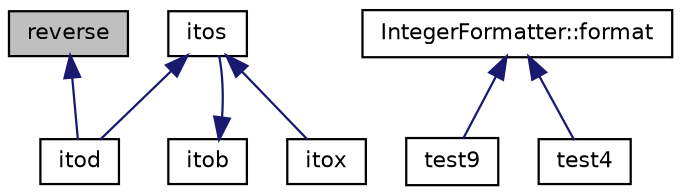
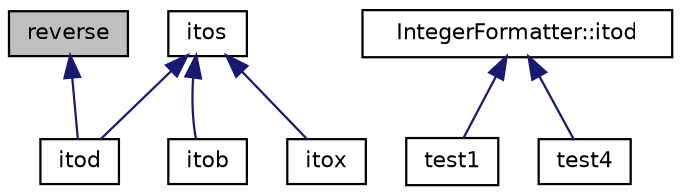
(517, 34) -> (517, 34)
(223, 86) -> (193, 109)
(452, 162) -> (452, 162)
